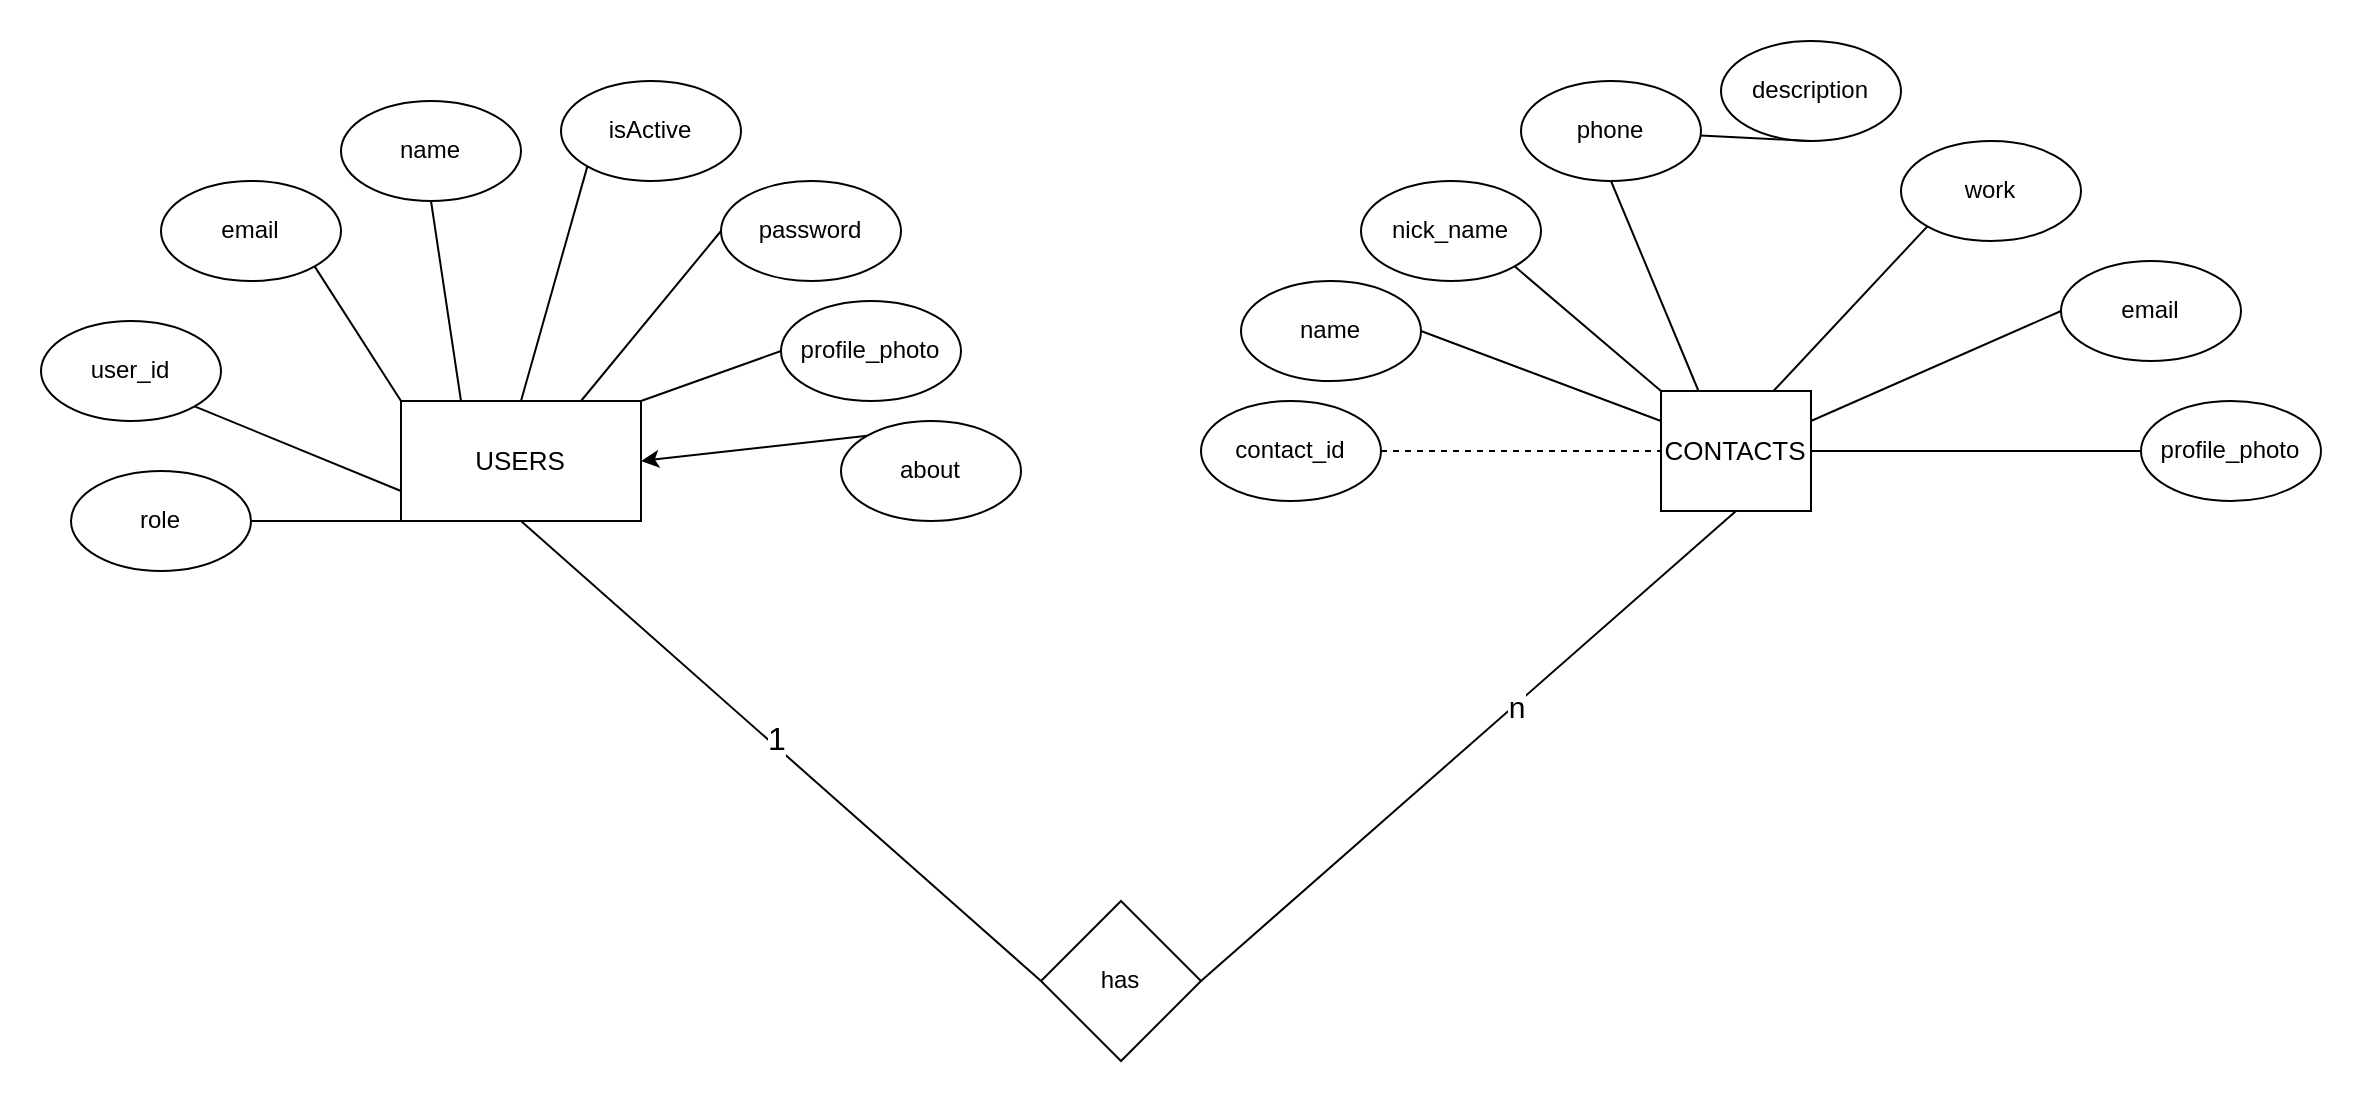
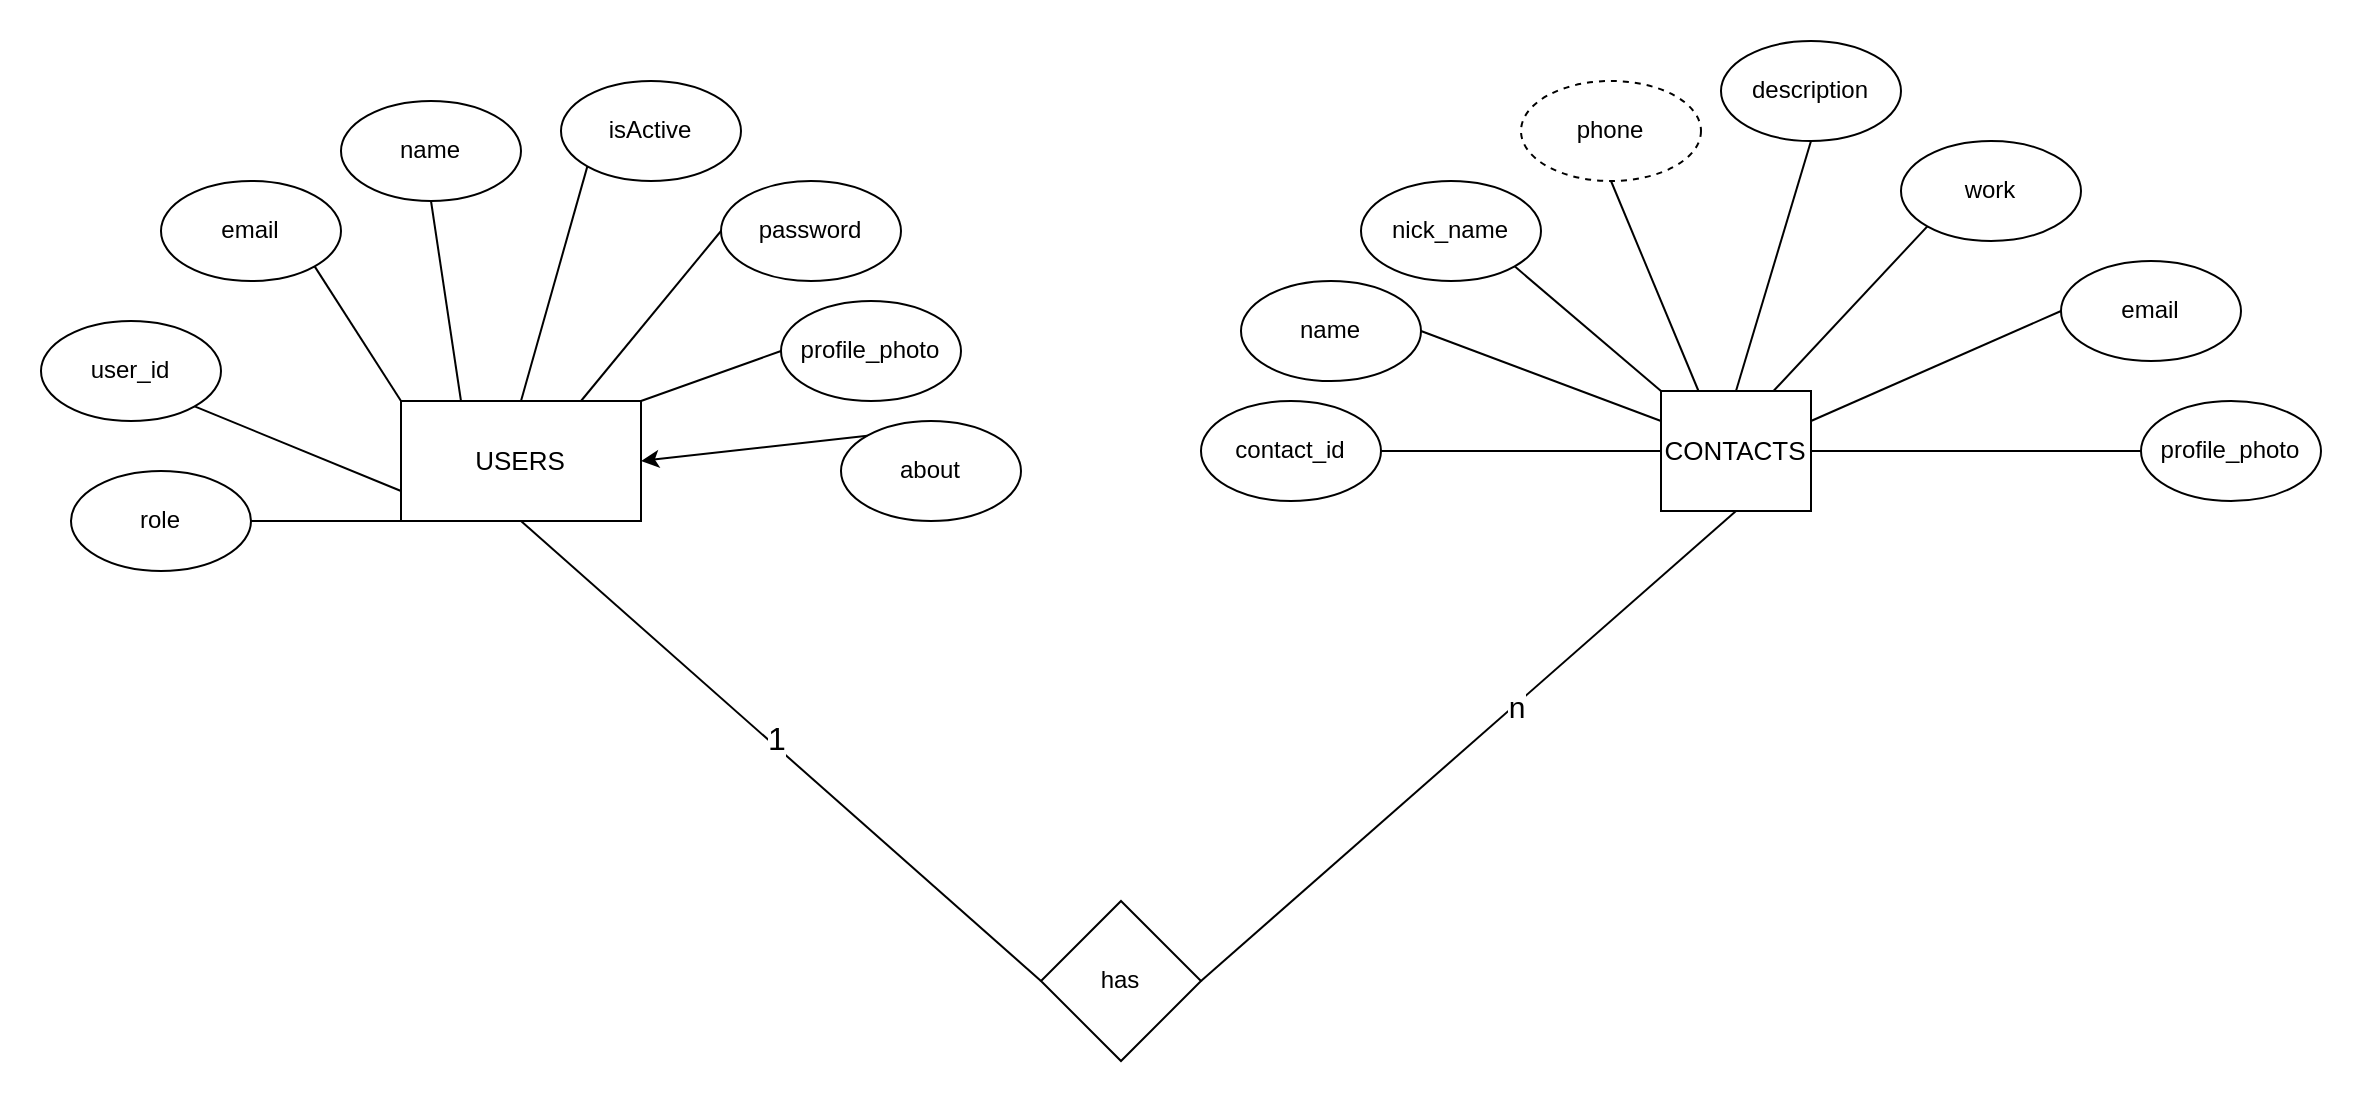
(1611, 131) -> (1611, 131)
(1744, 138) -> (1774, 266)
(1521, 451) -> (1521, 451)
